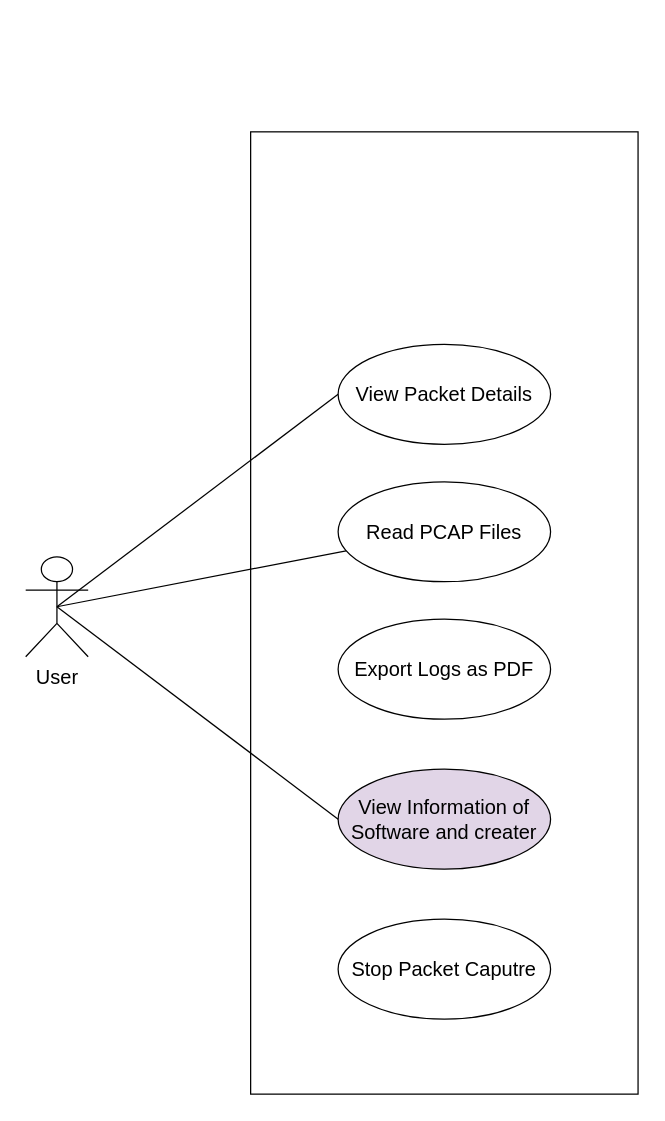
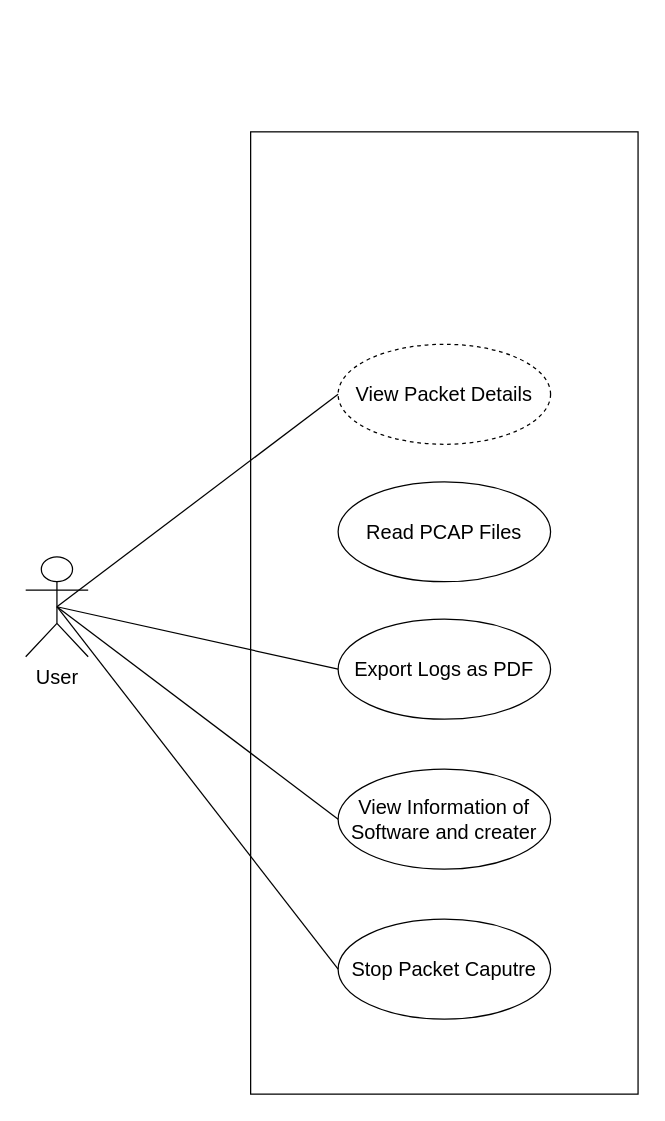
(444, 394) -> (444, 394)
(203, 579) -> (199, 639)
none -> (200, 791)
(444, 819) -> (444, 819)
